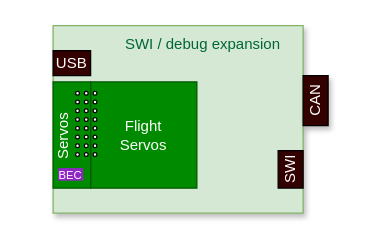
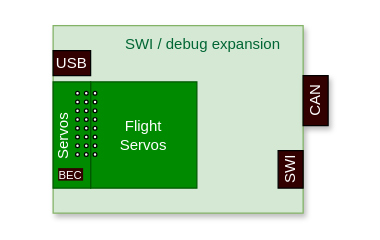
(71, 174) -> (71, 174)
